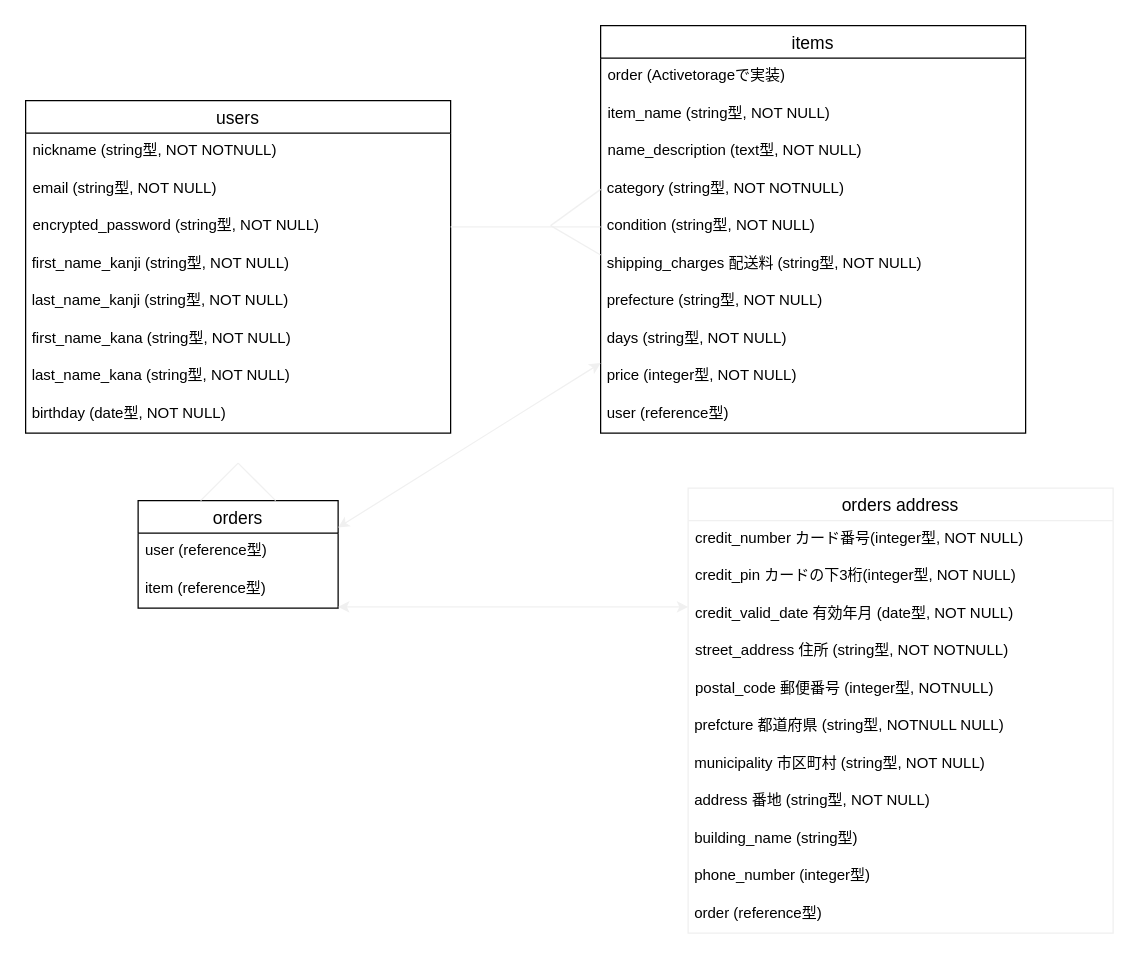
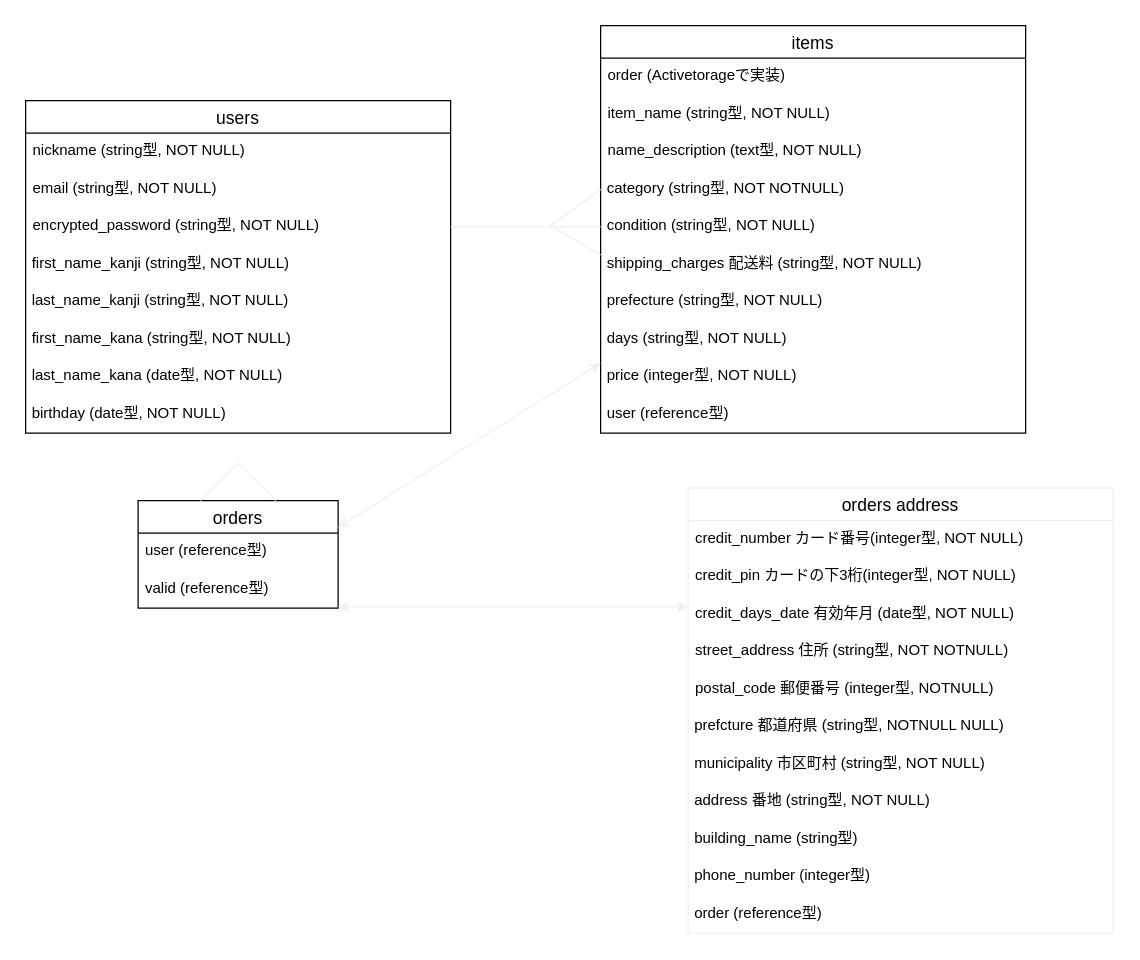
(154, 150) -> (142, 150)
(162, 375) -> (155, 375)
(216, 588) -> (218, 588)
(864, 613) -> (864, 613)
